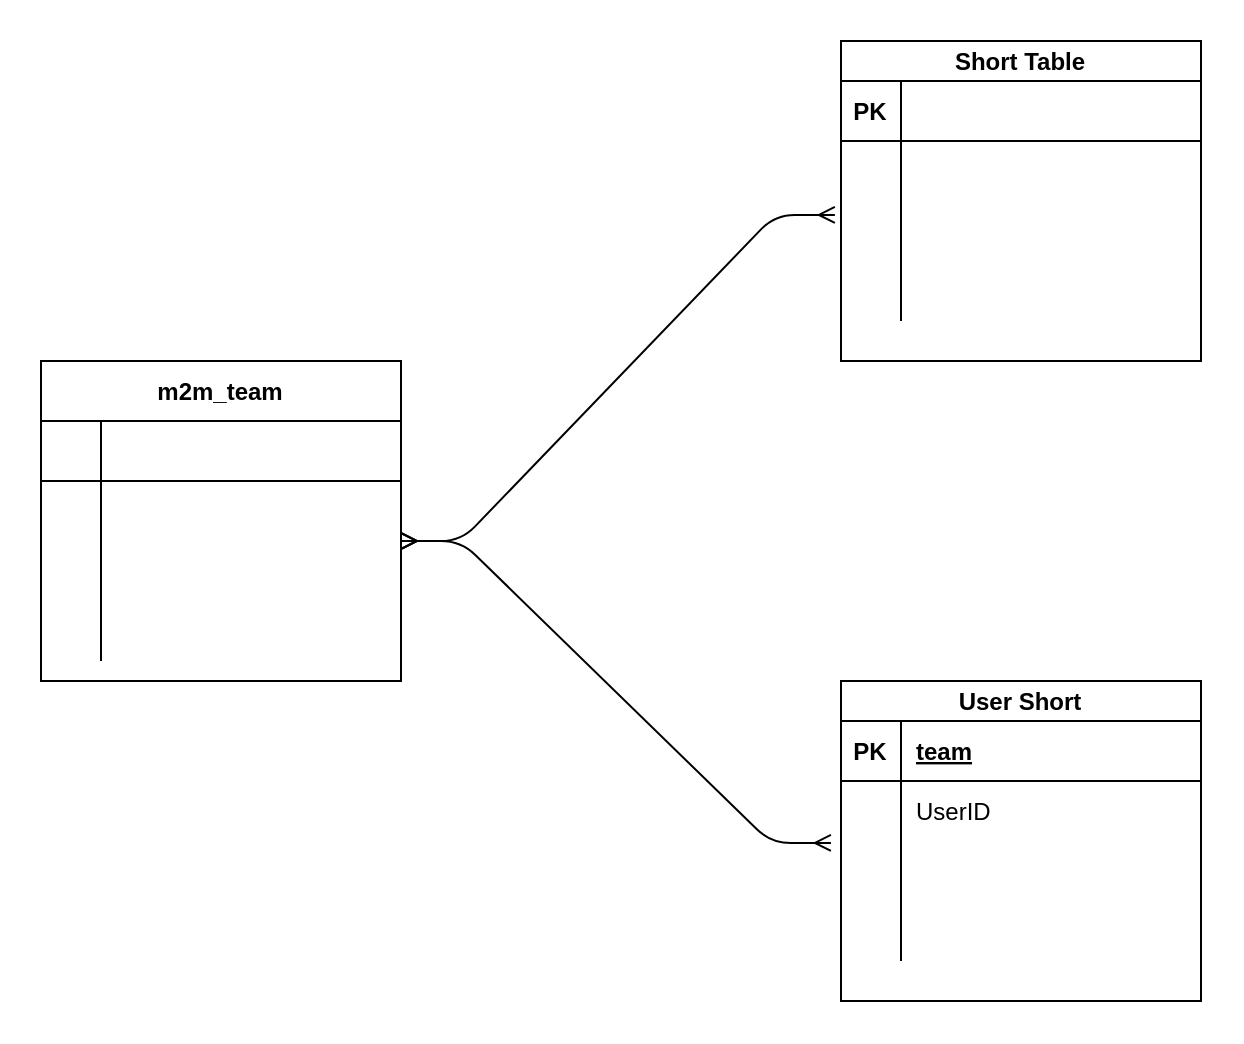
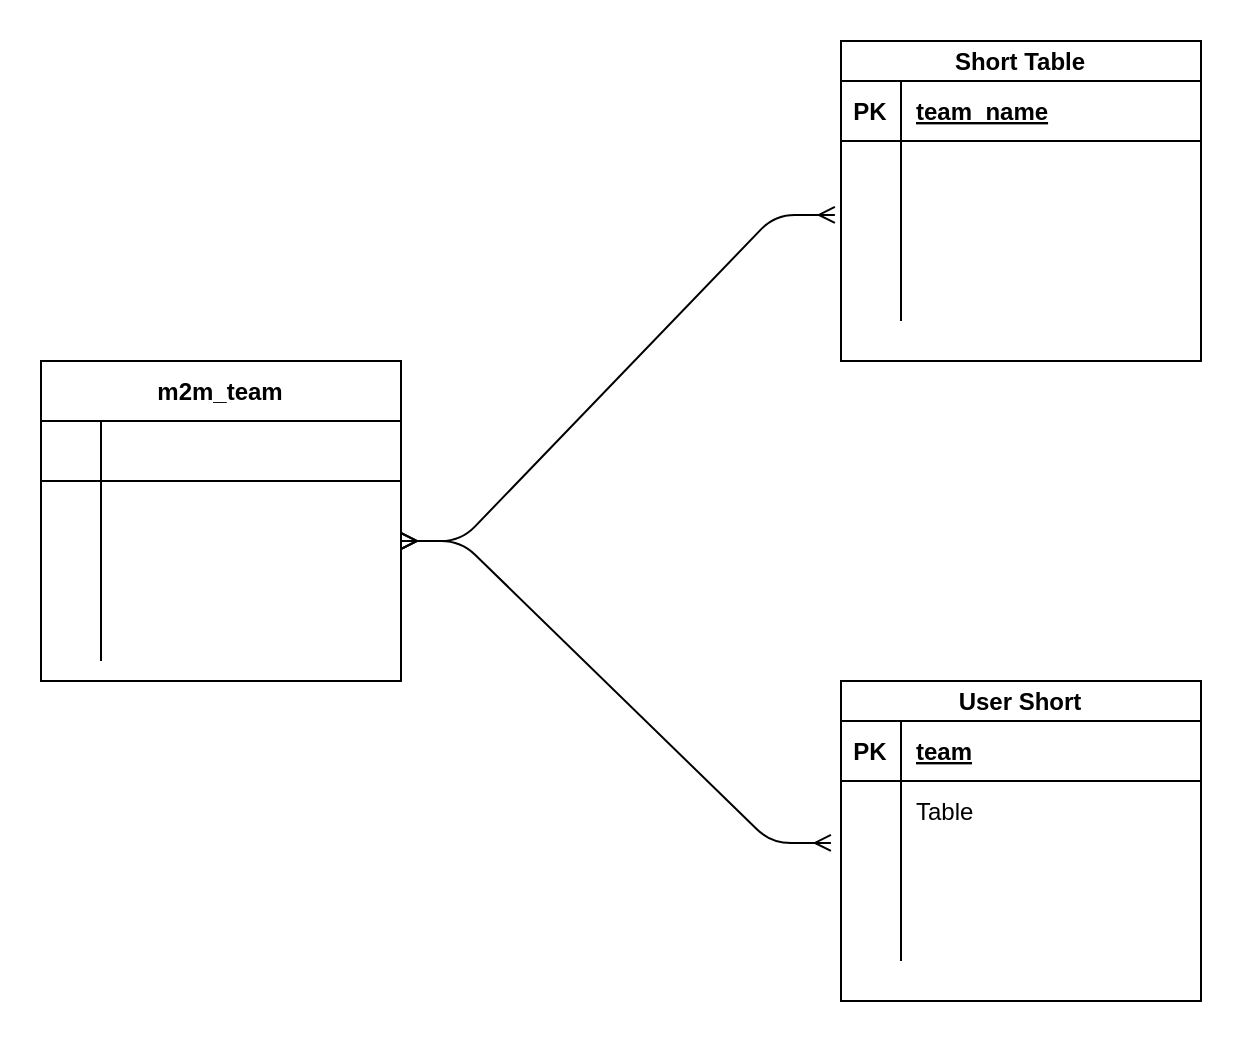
none -> (1051, 111)
(956, 812) -> (946, 812)
